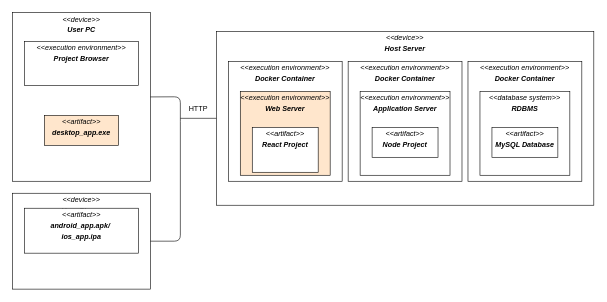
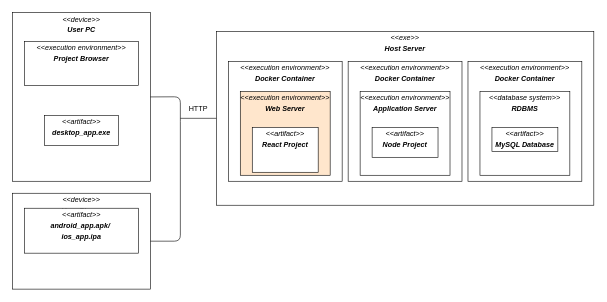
(238, 40) -> (238, 40)
(81, 131) -> (81, 131)
(525, 143) -> (525, 140)
